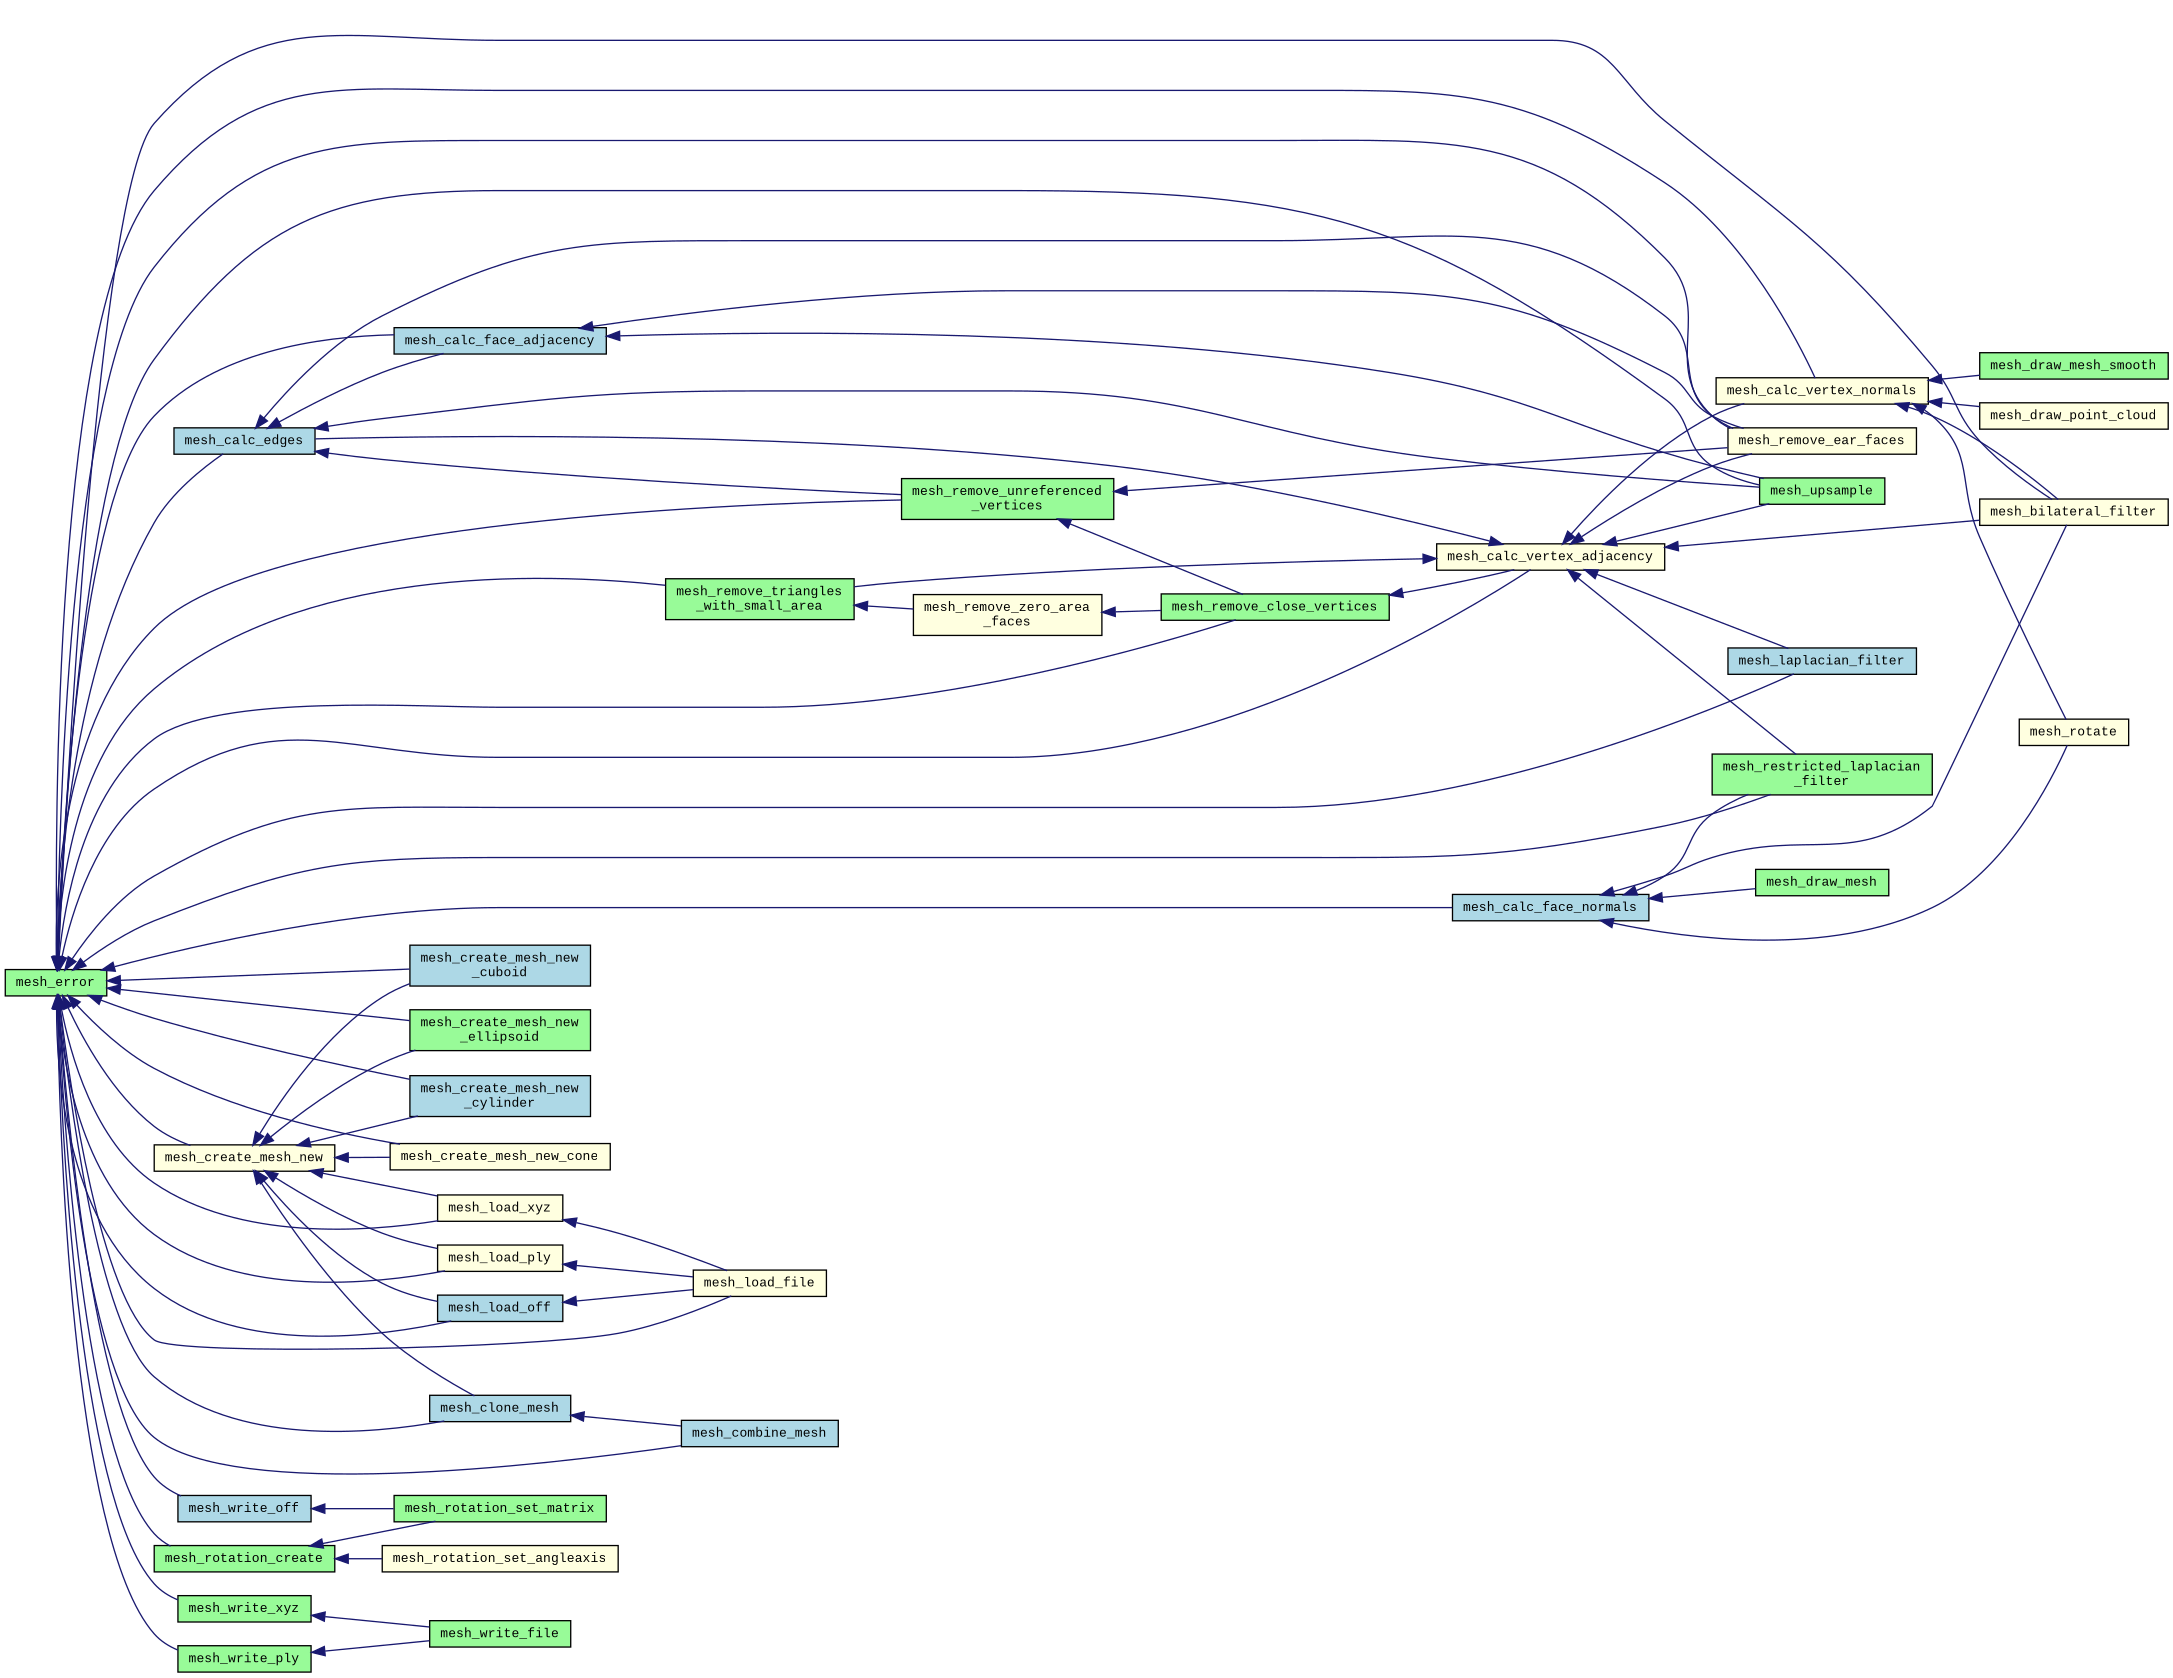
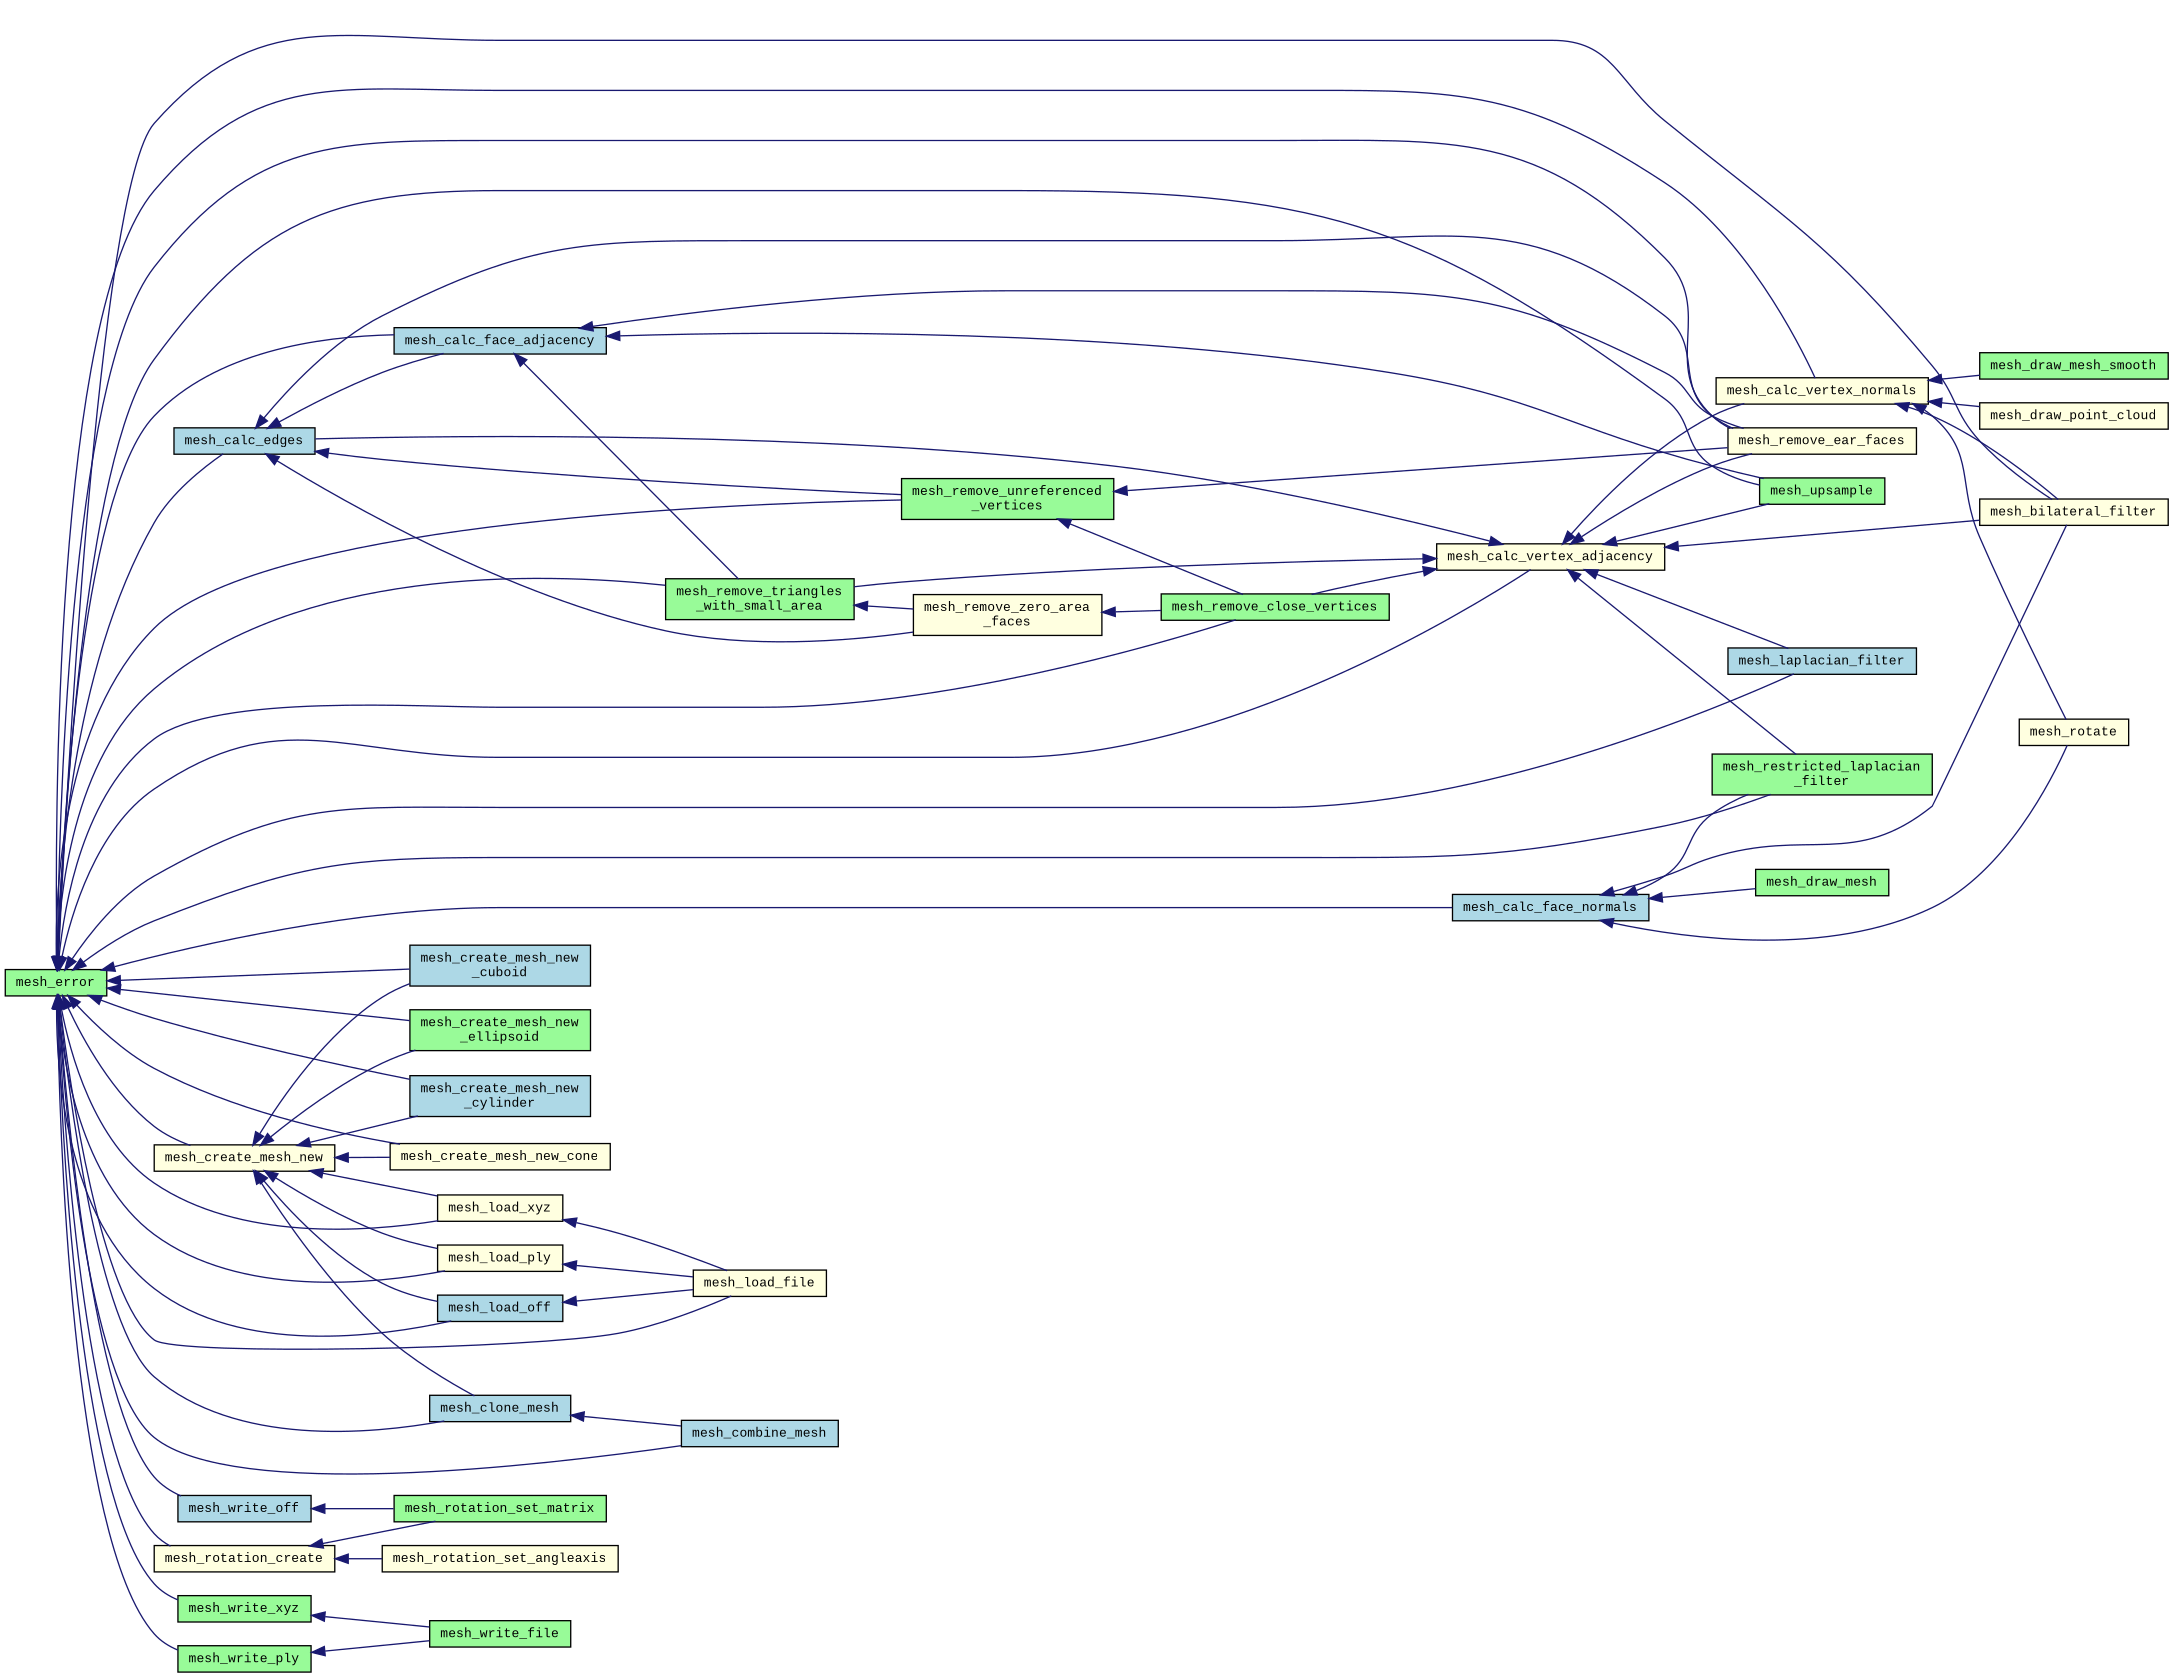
(1047, 392) -> (580, 607)
none -> (631, 471)
(1459, 582) -> (1367, 582)
(244, 1559) -> (244, 1559)
